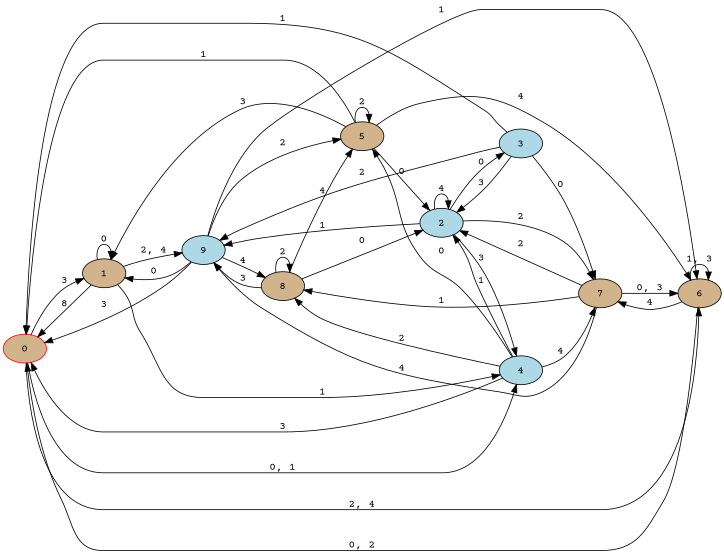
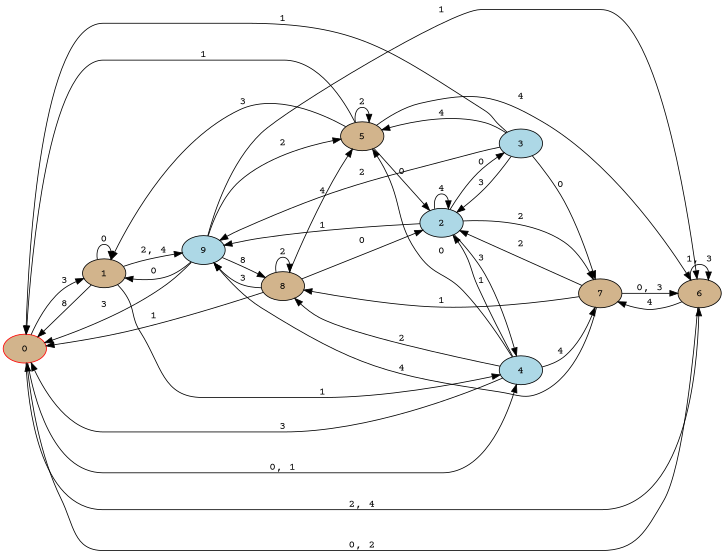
none -> (449, 119)
(243, 260) -> (243, 260)
none -> (160, 323)
